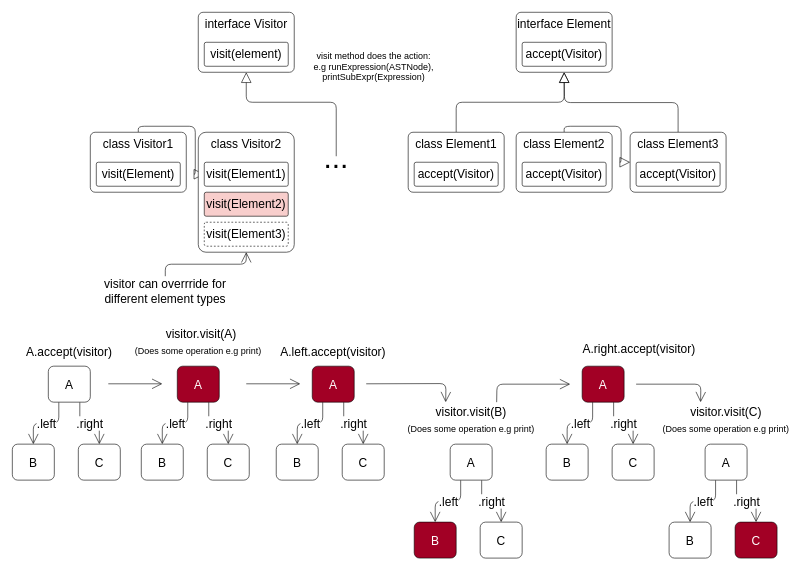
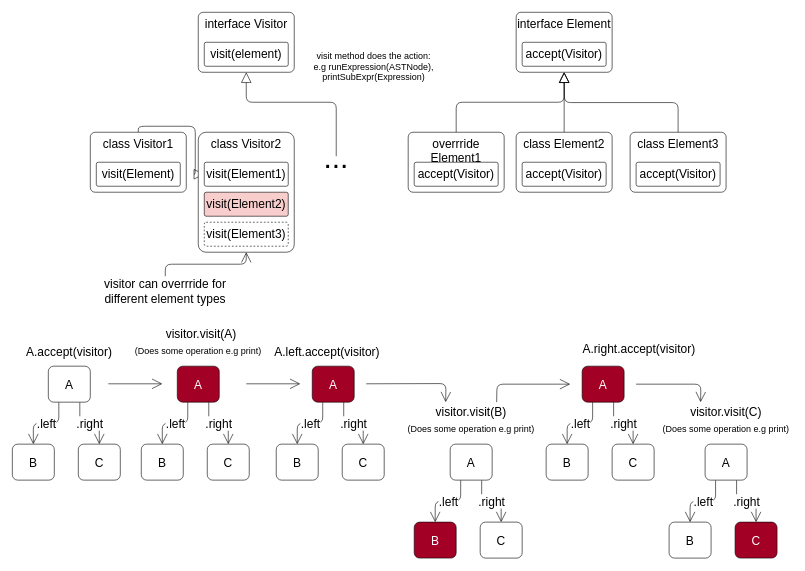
(610, 126) -> (564, 116)
(456, 144) -> (456, 151)
(333, 351) -> (327, 351)
